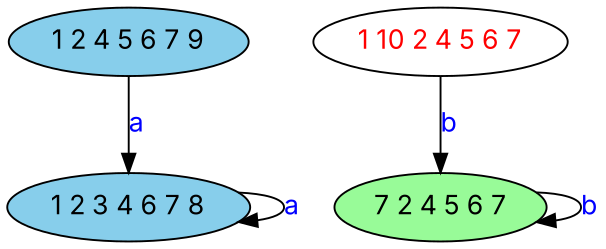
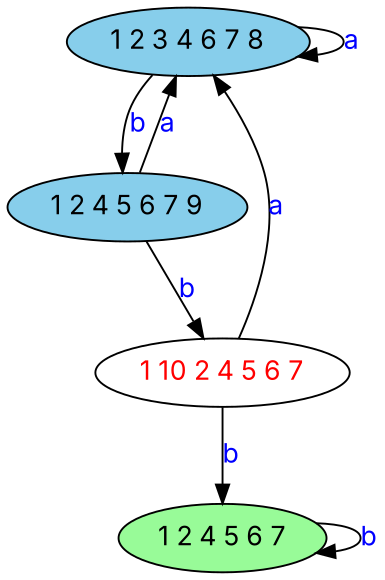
none -> (129, 111)
(441, 207) -> (223, 538)
none -> (269, 212)
none -> (170, 281)
